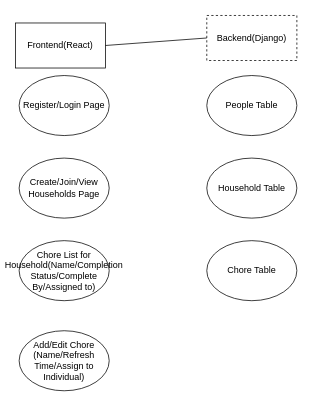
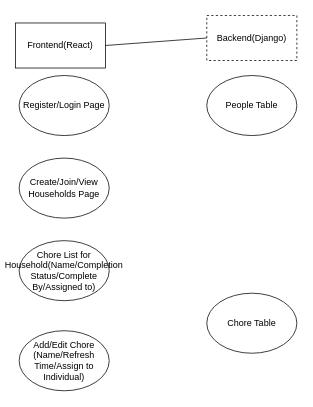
(252, 188) -> none
(252, 270) -> (252, 323)
